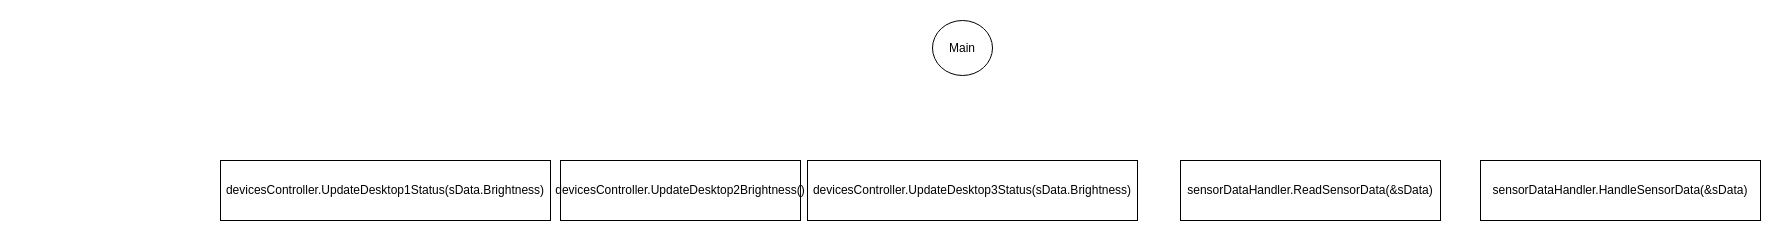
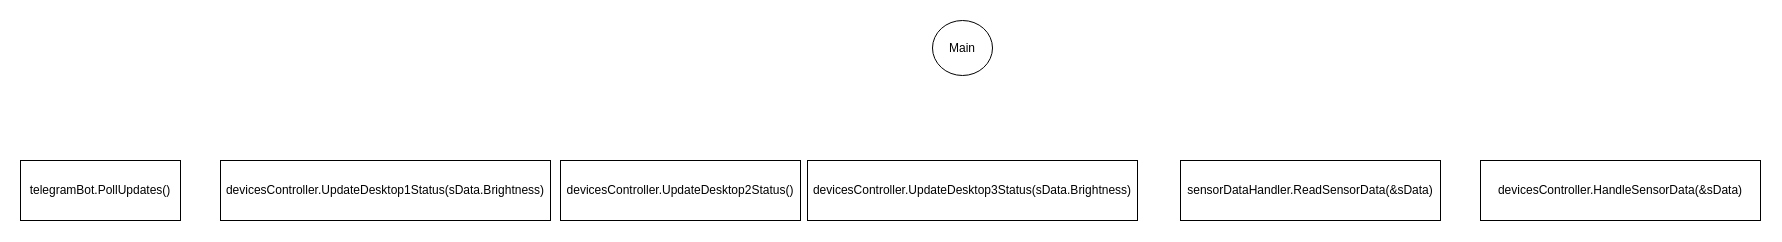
none -> (101, 191)
(681, 191) -> (681, 191)
(1621, 191) -> (1621, 191)
